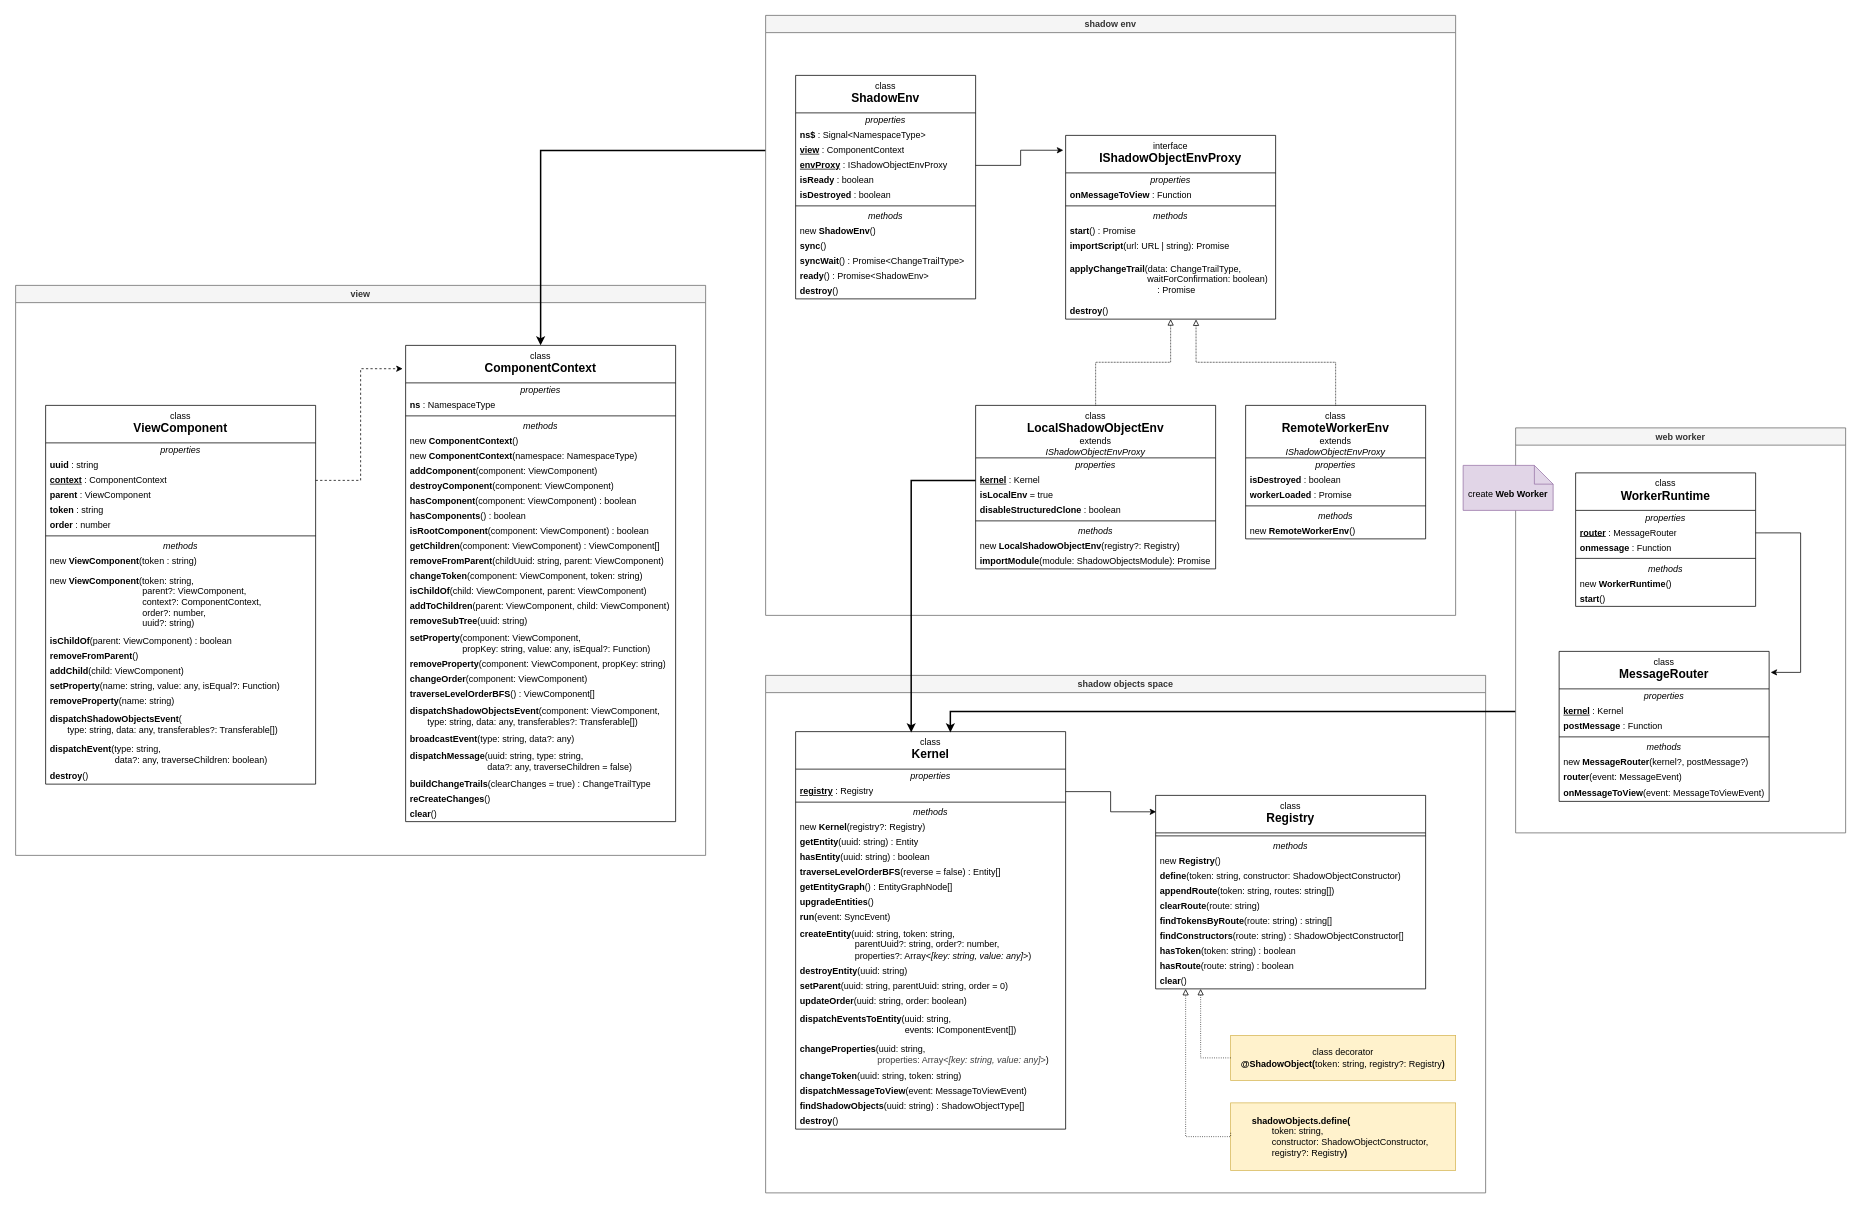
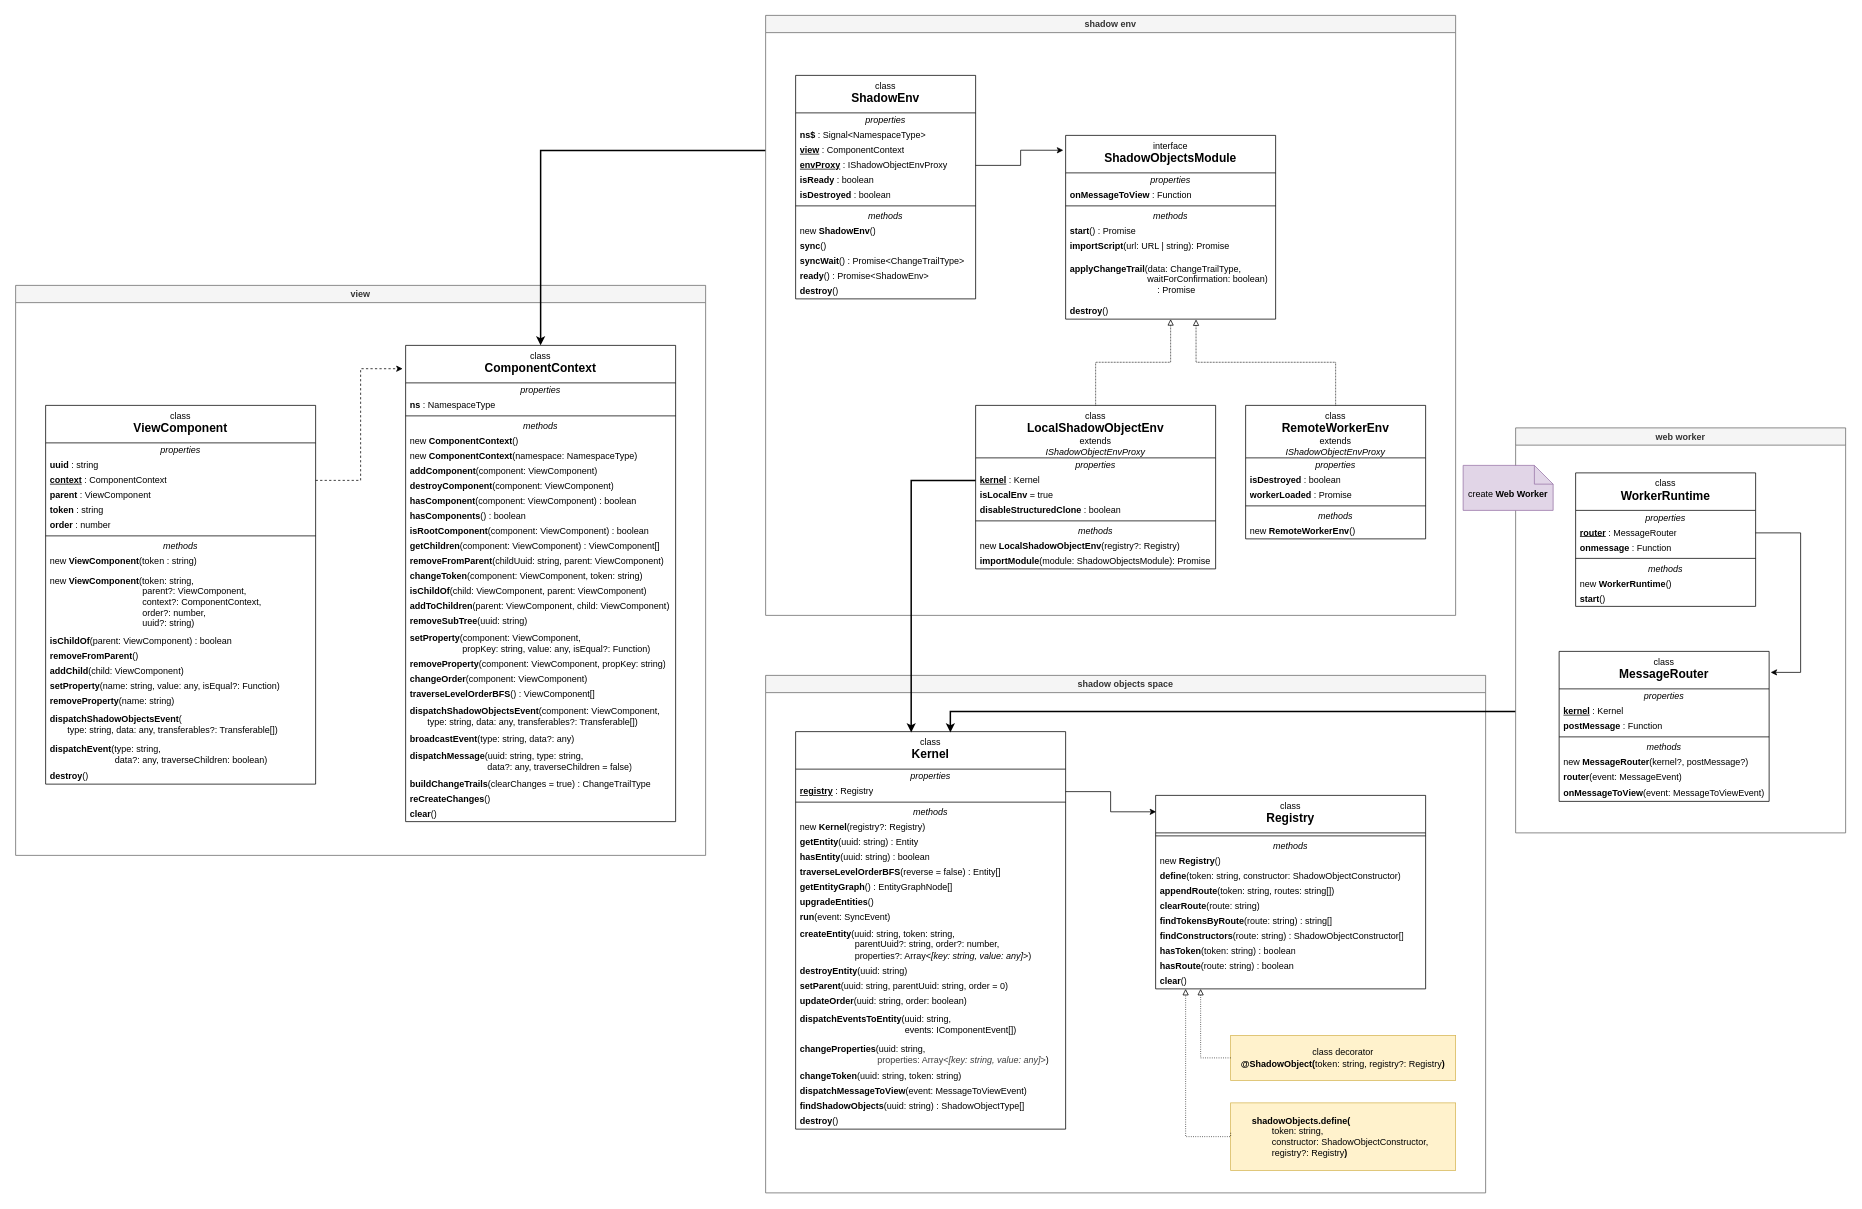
(1170, 151) -> (1170, 151)
